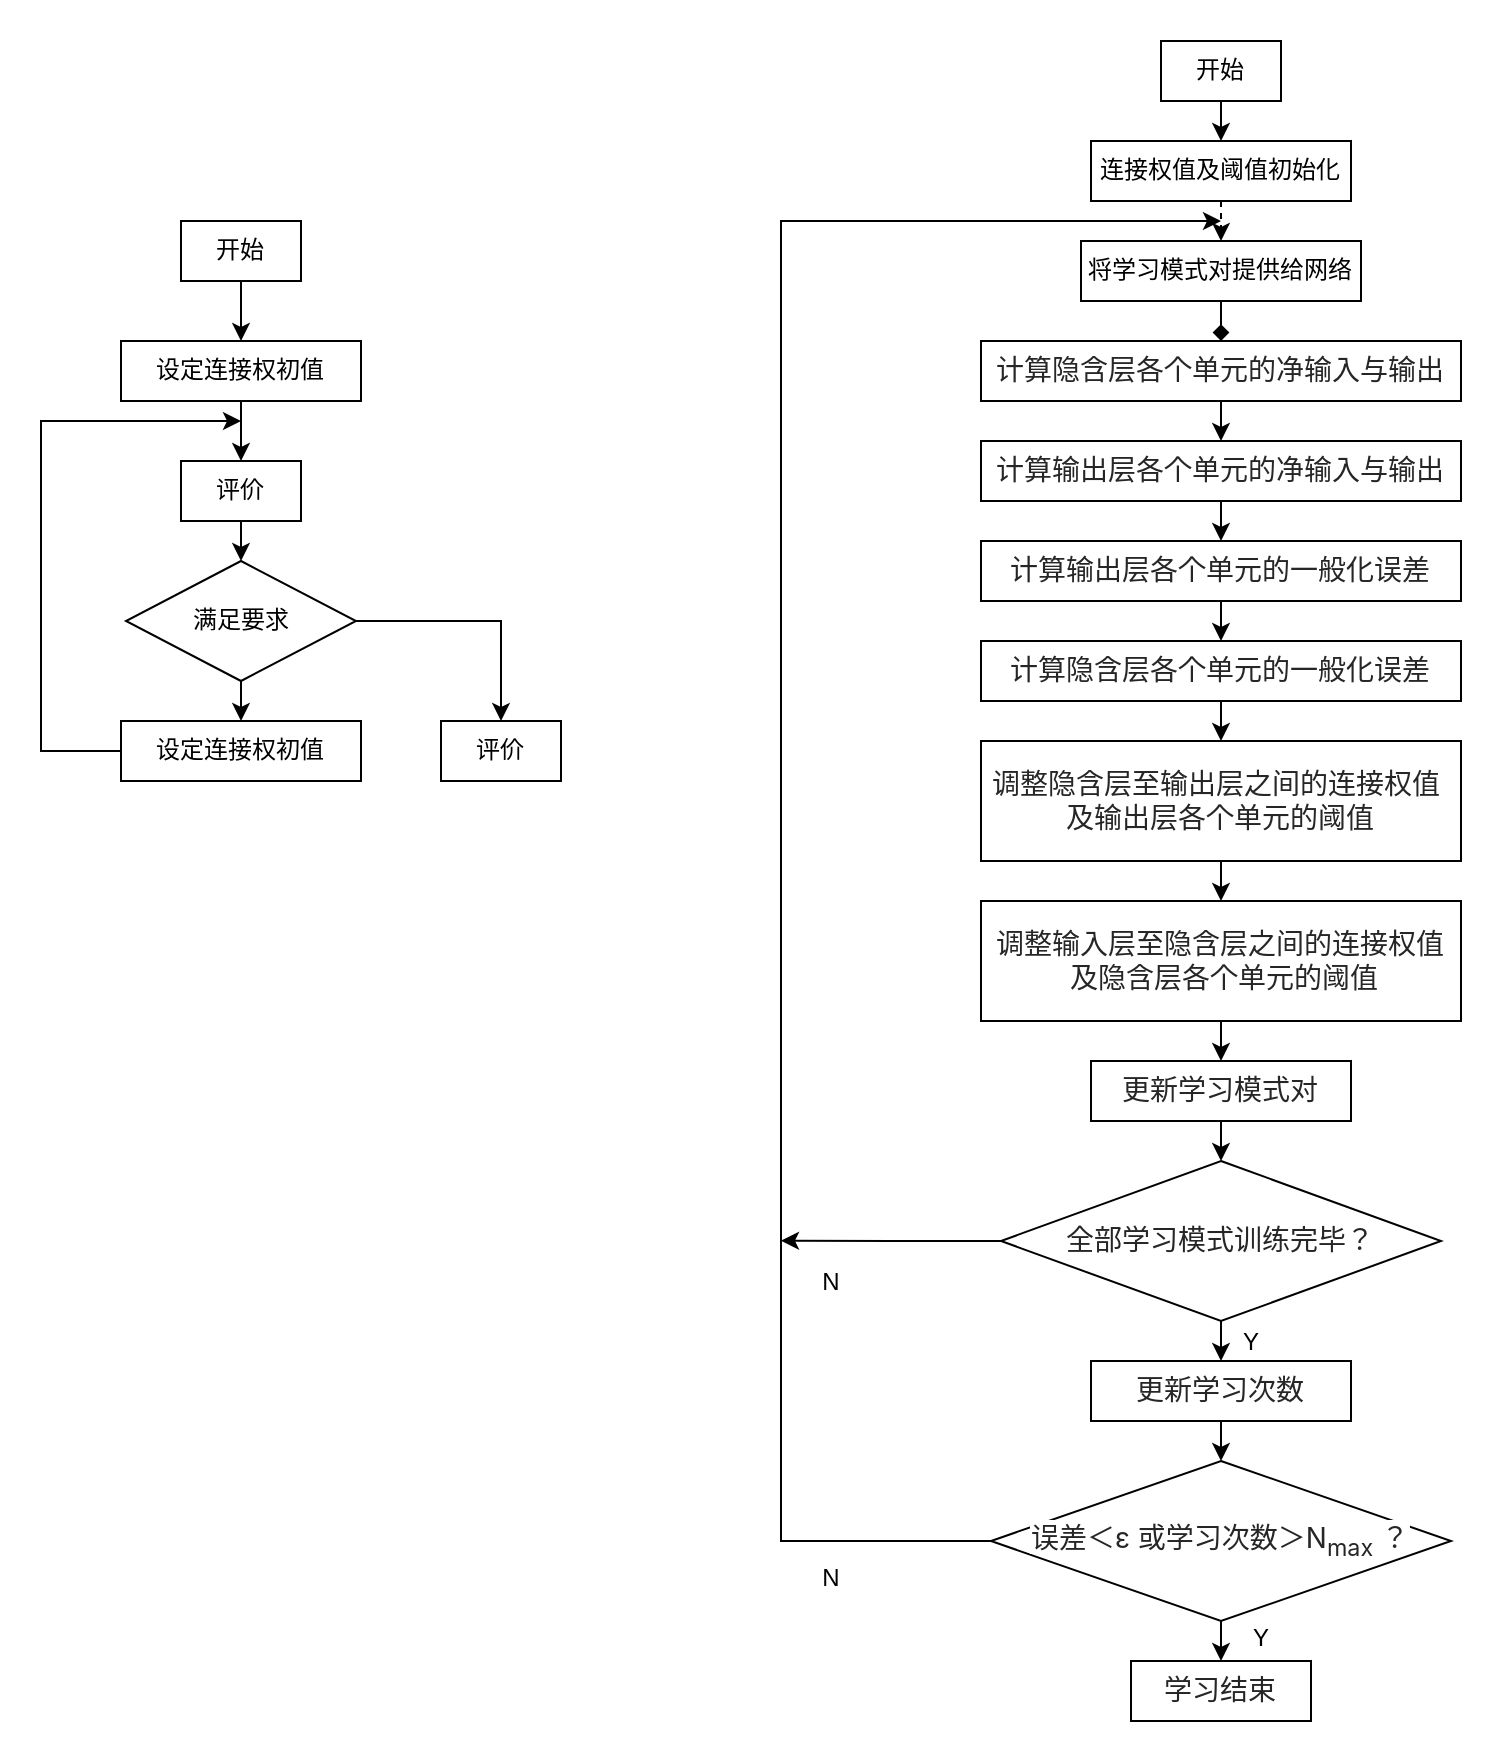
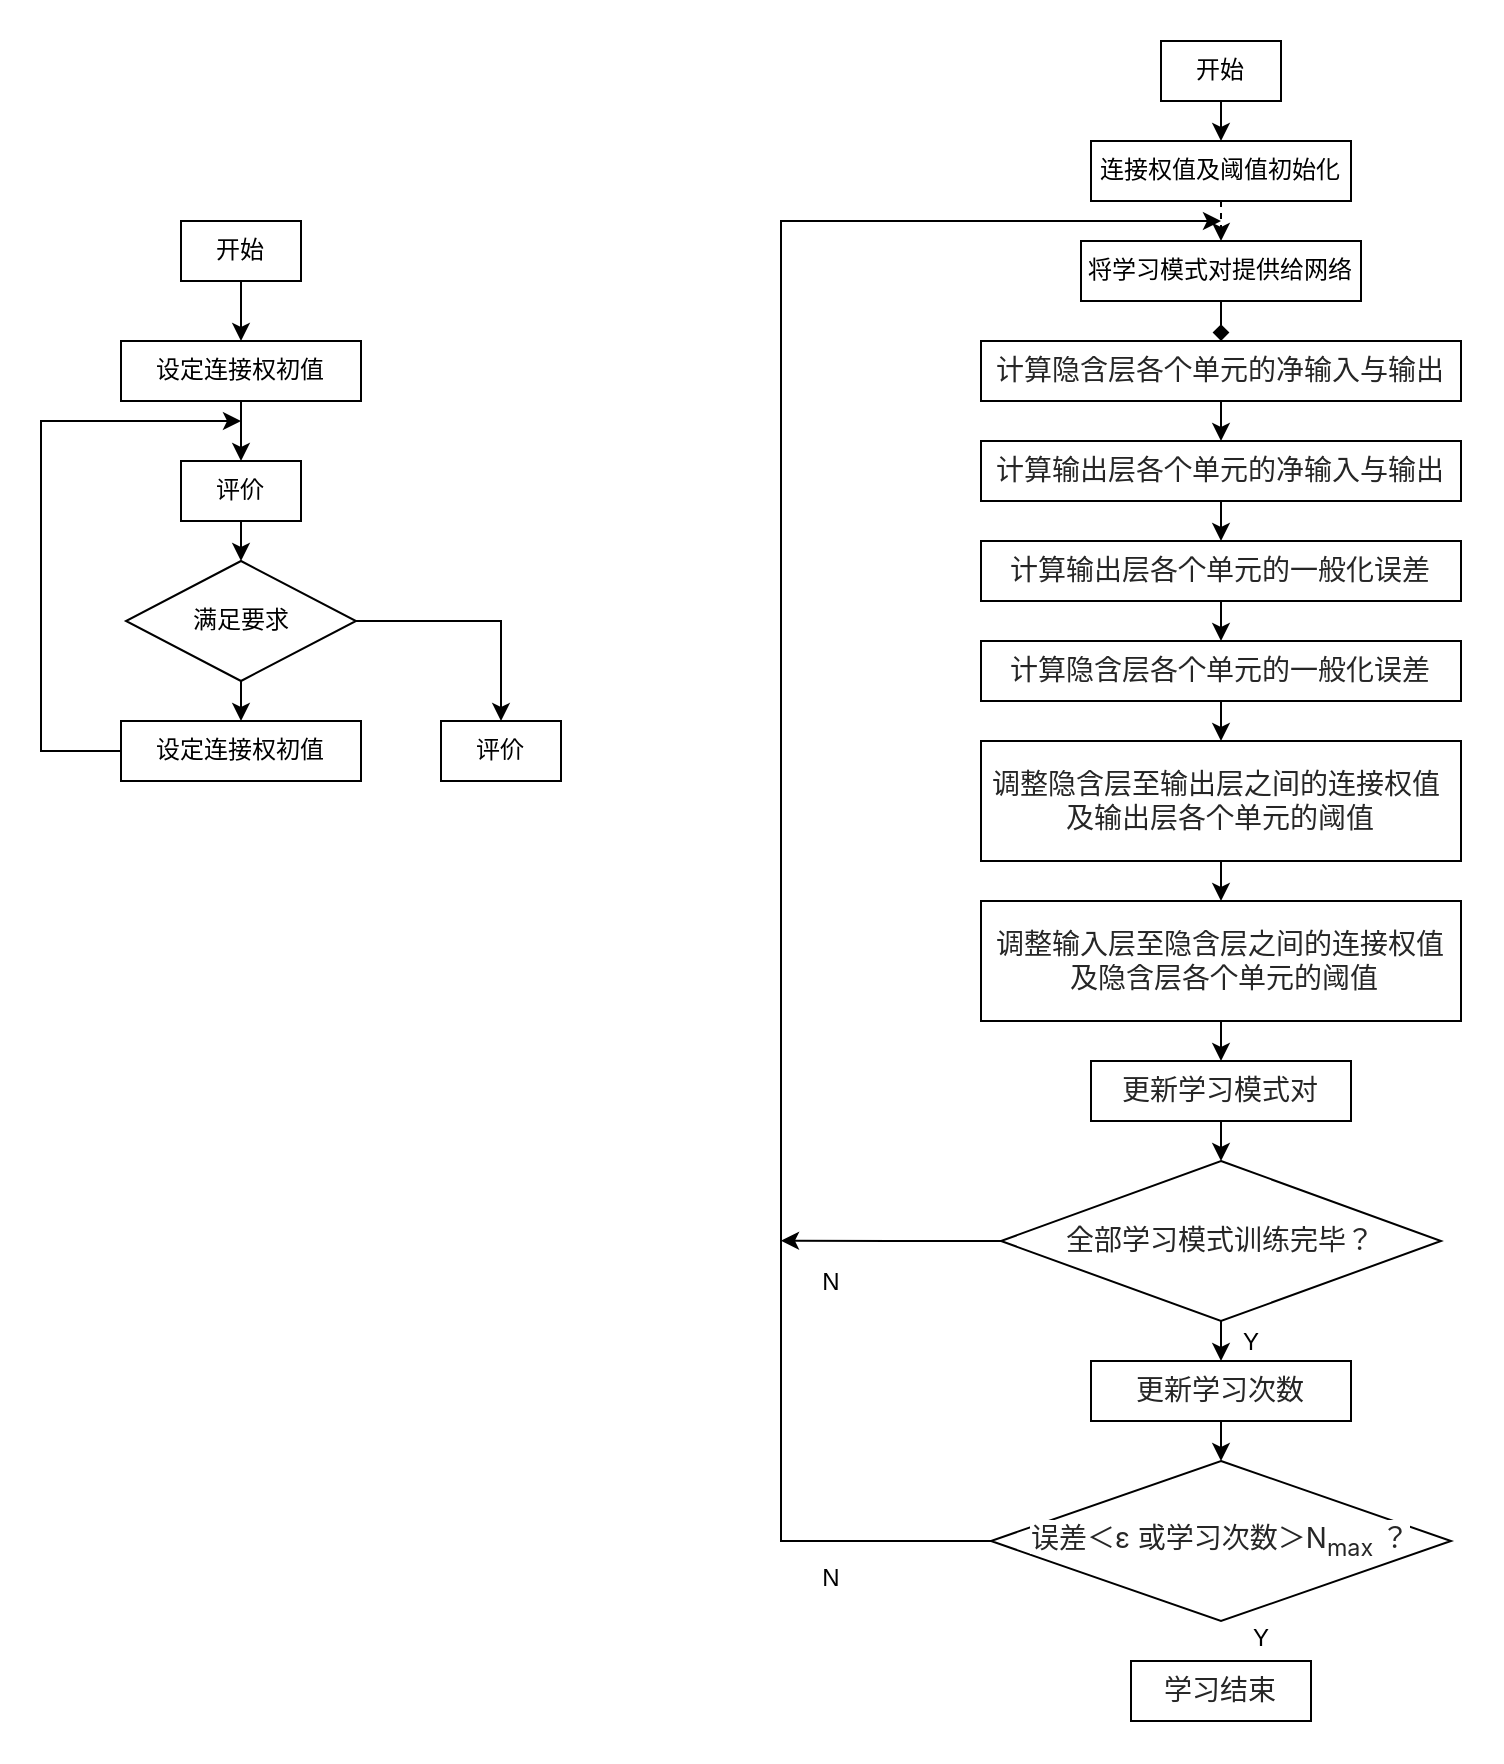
(1221, 1634) -> none
